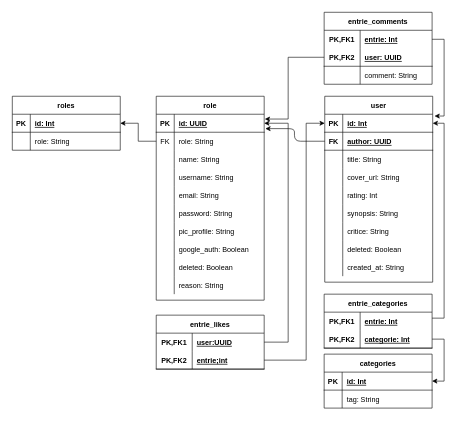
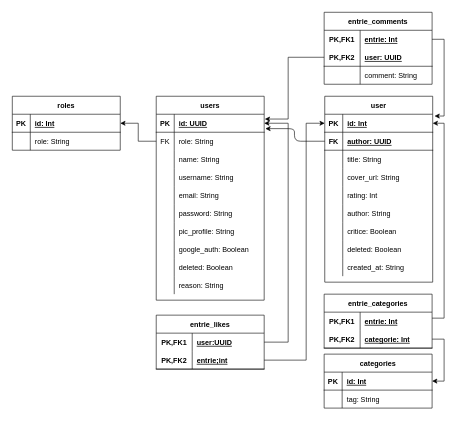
(210, 106) -> (210, 106)
(376, 214) -> (373, 214)
(373, 232) -> (375, 232)
